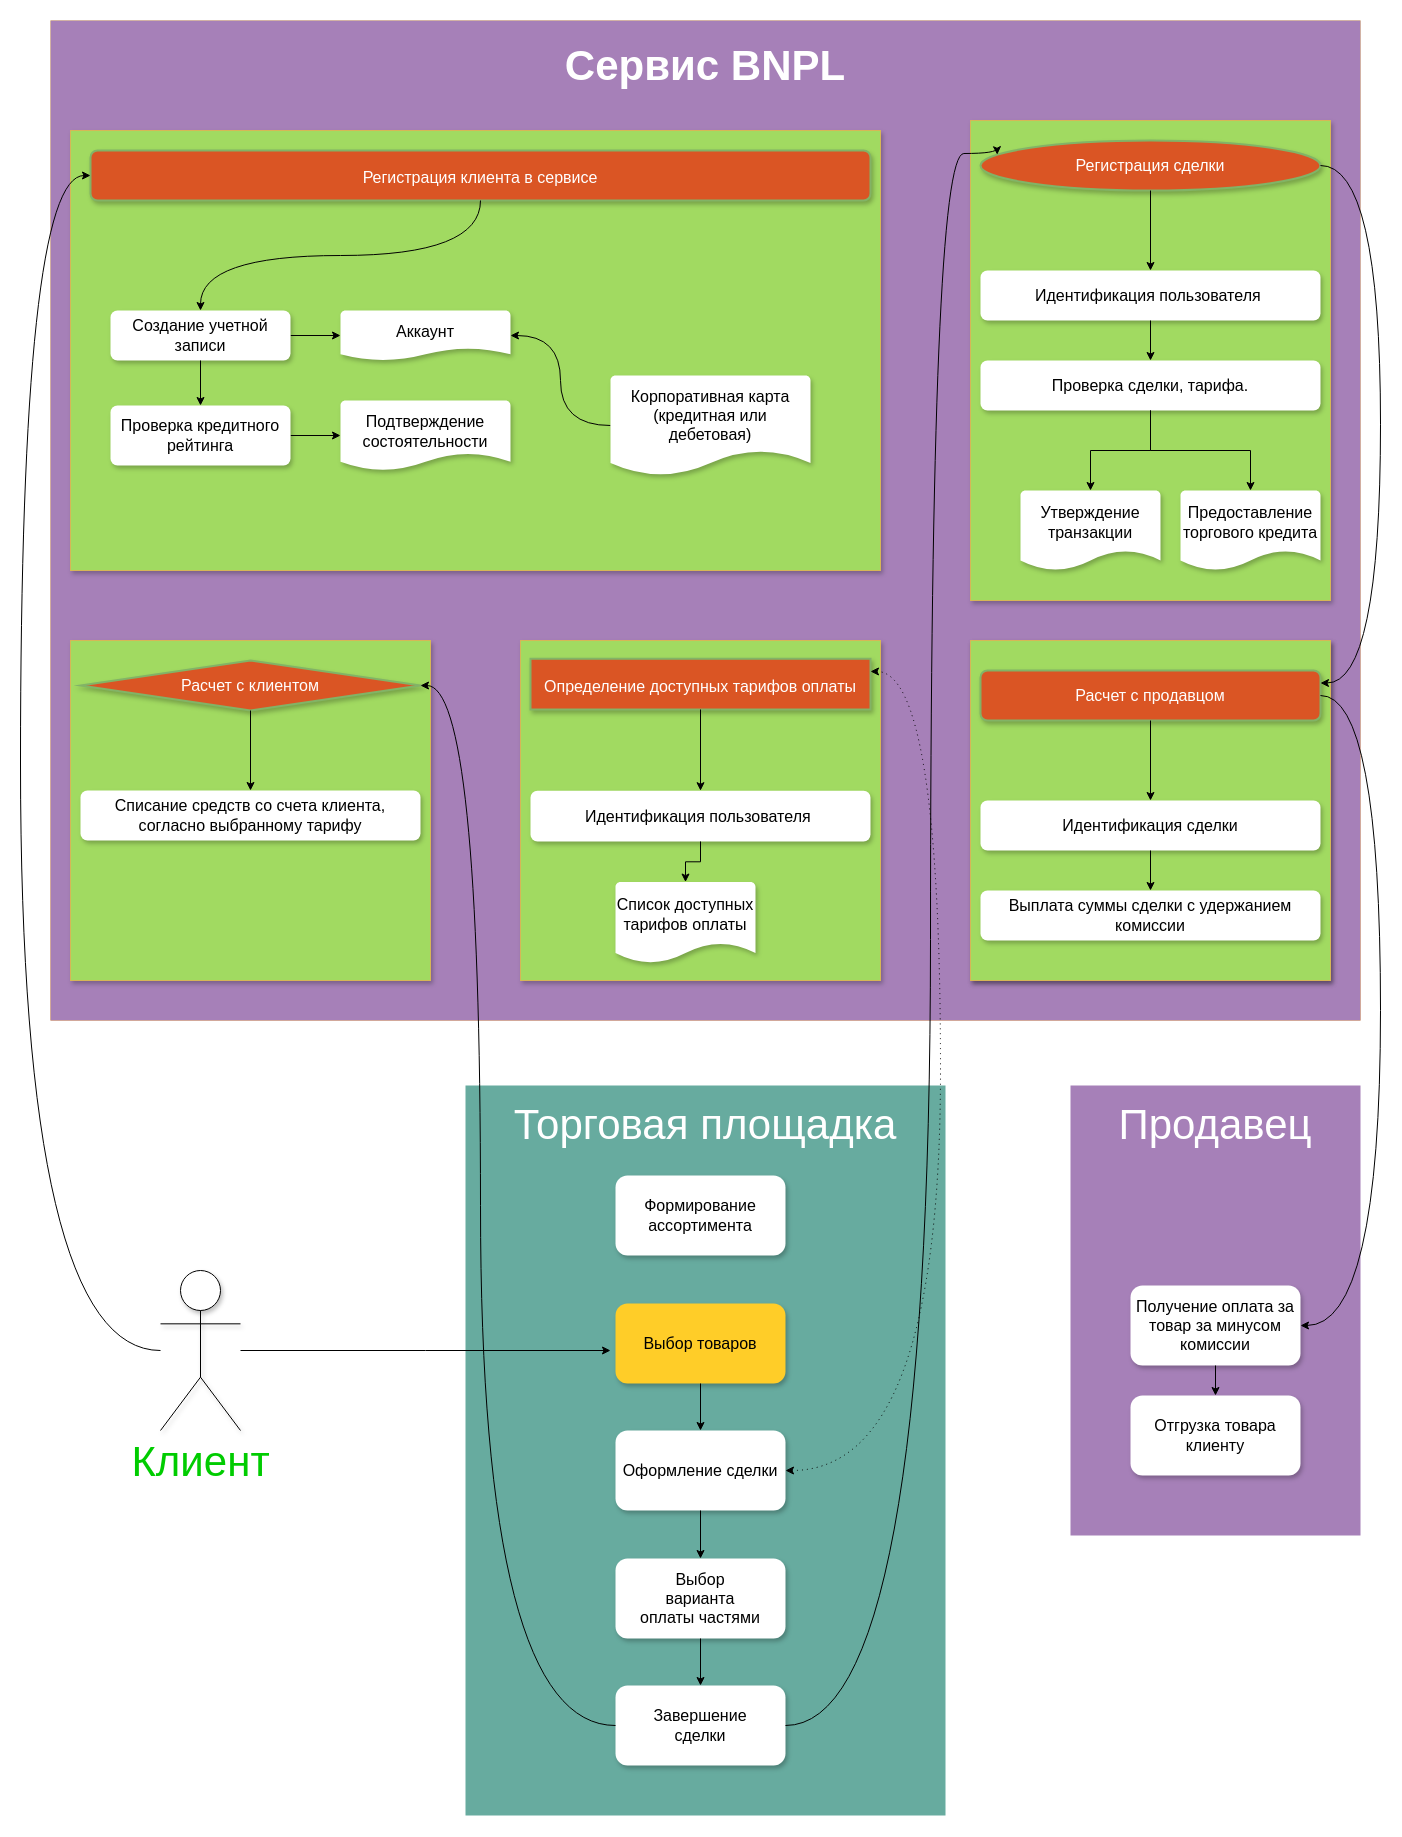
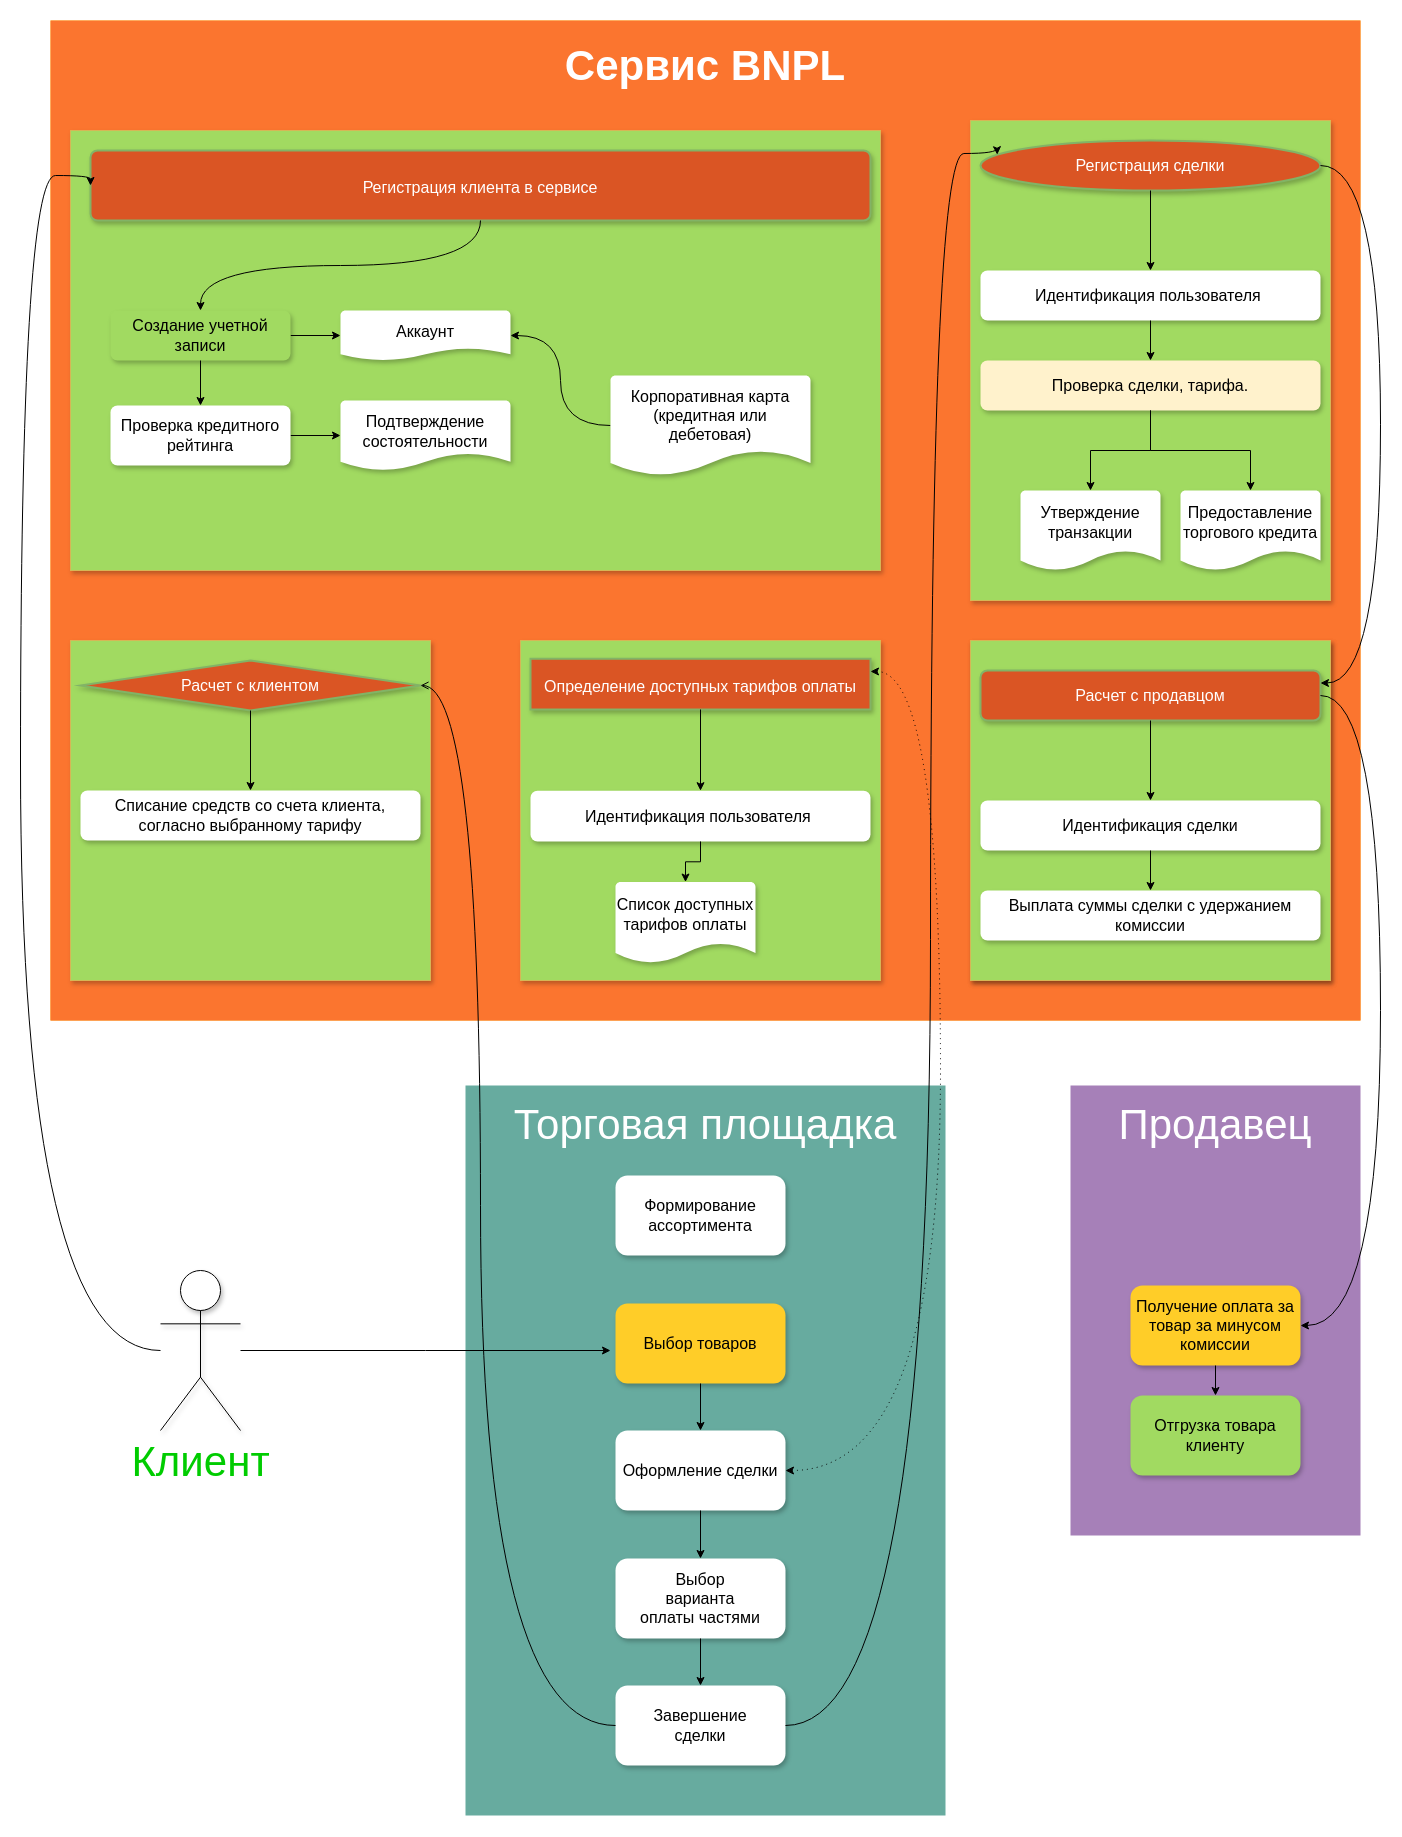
(706, 67) -> (706, 67)
(481, 176) -> (481, 186)
(201, 336) -> (201, 336)
(1151, 386) -> (1151, 386)
(470, 849) -> (469, 848)
(1216, 1326) -> (1216, 1326)
(1216, 1436) -> (1216, 1436)
